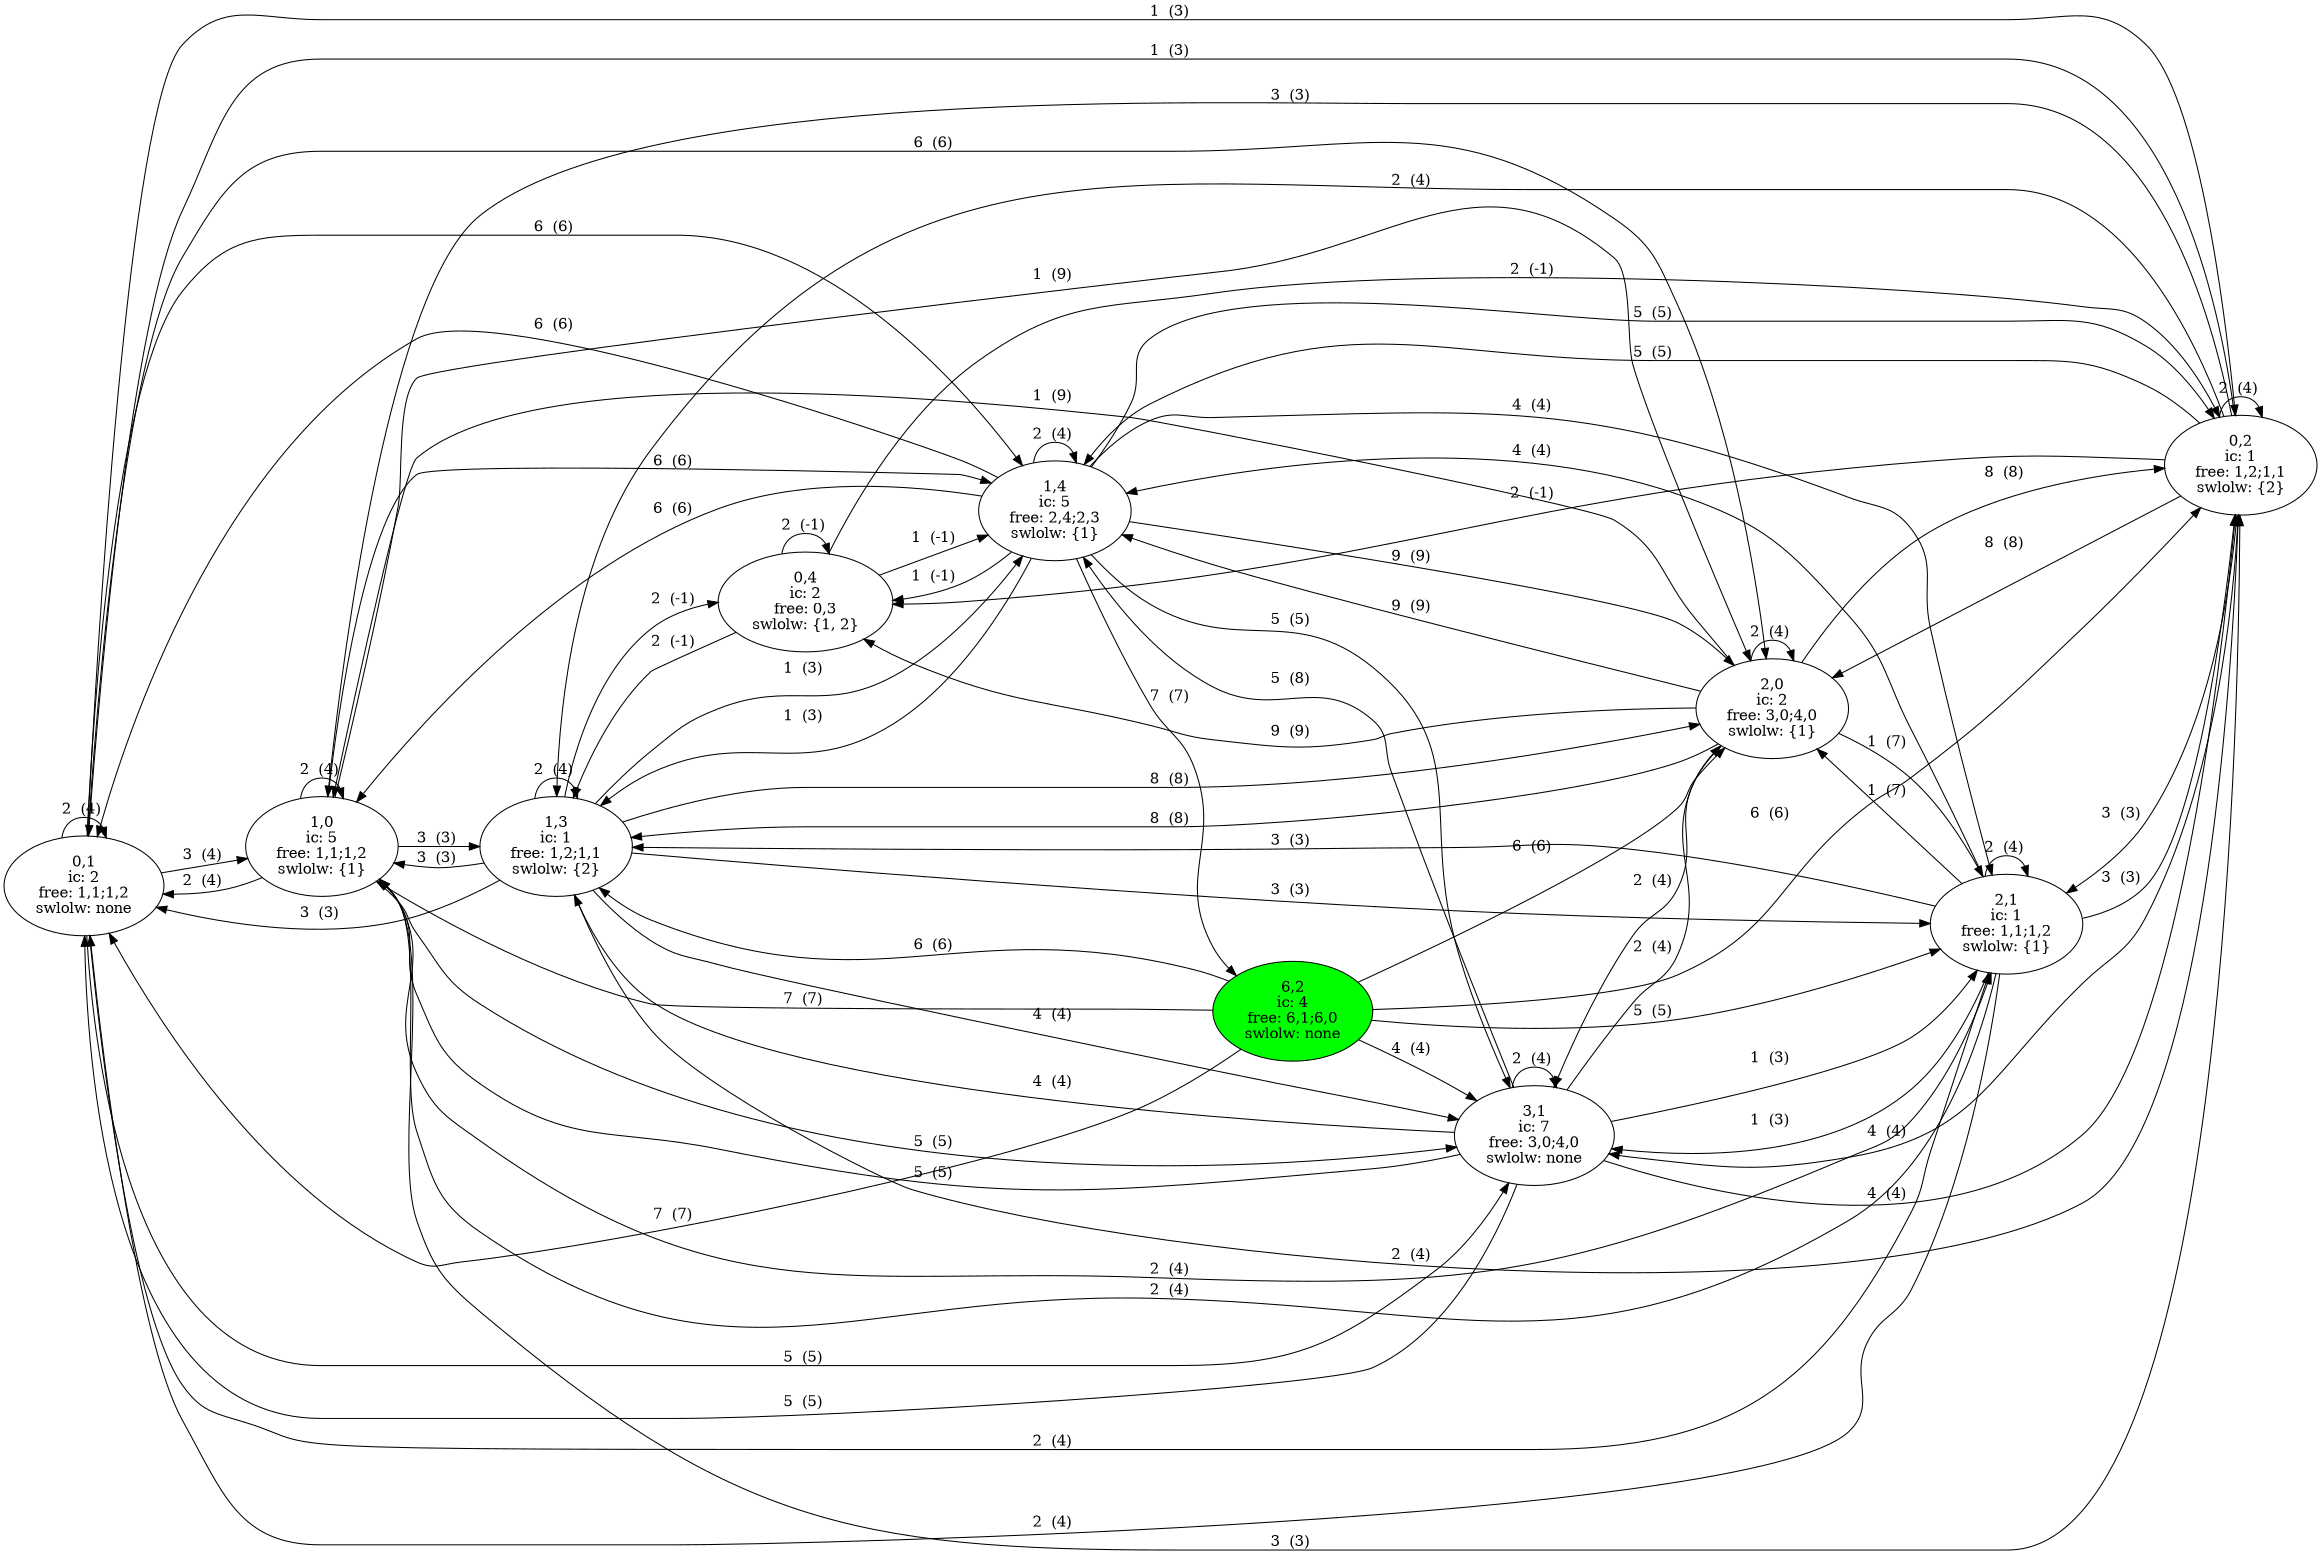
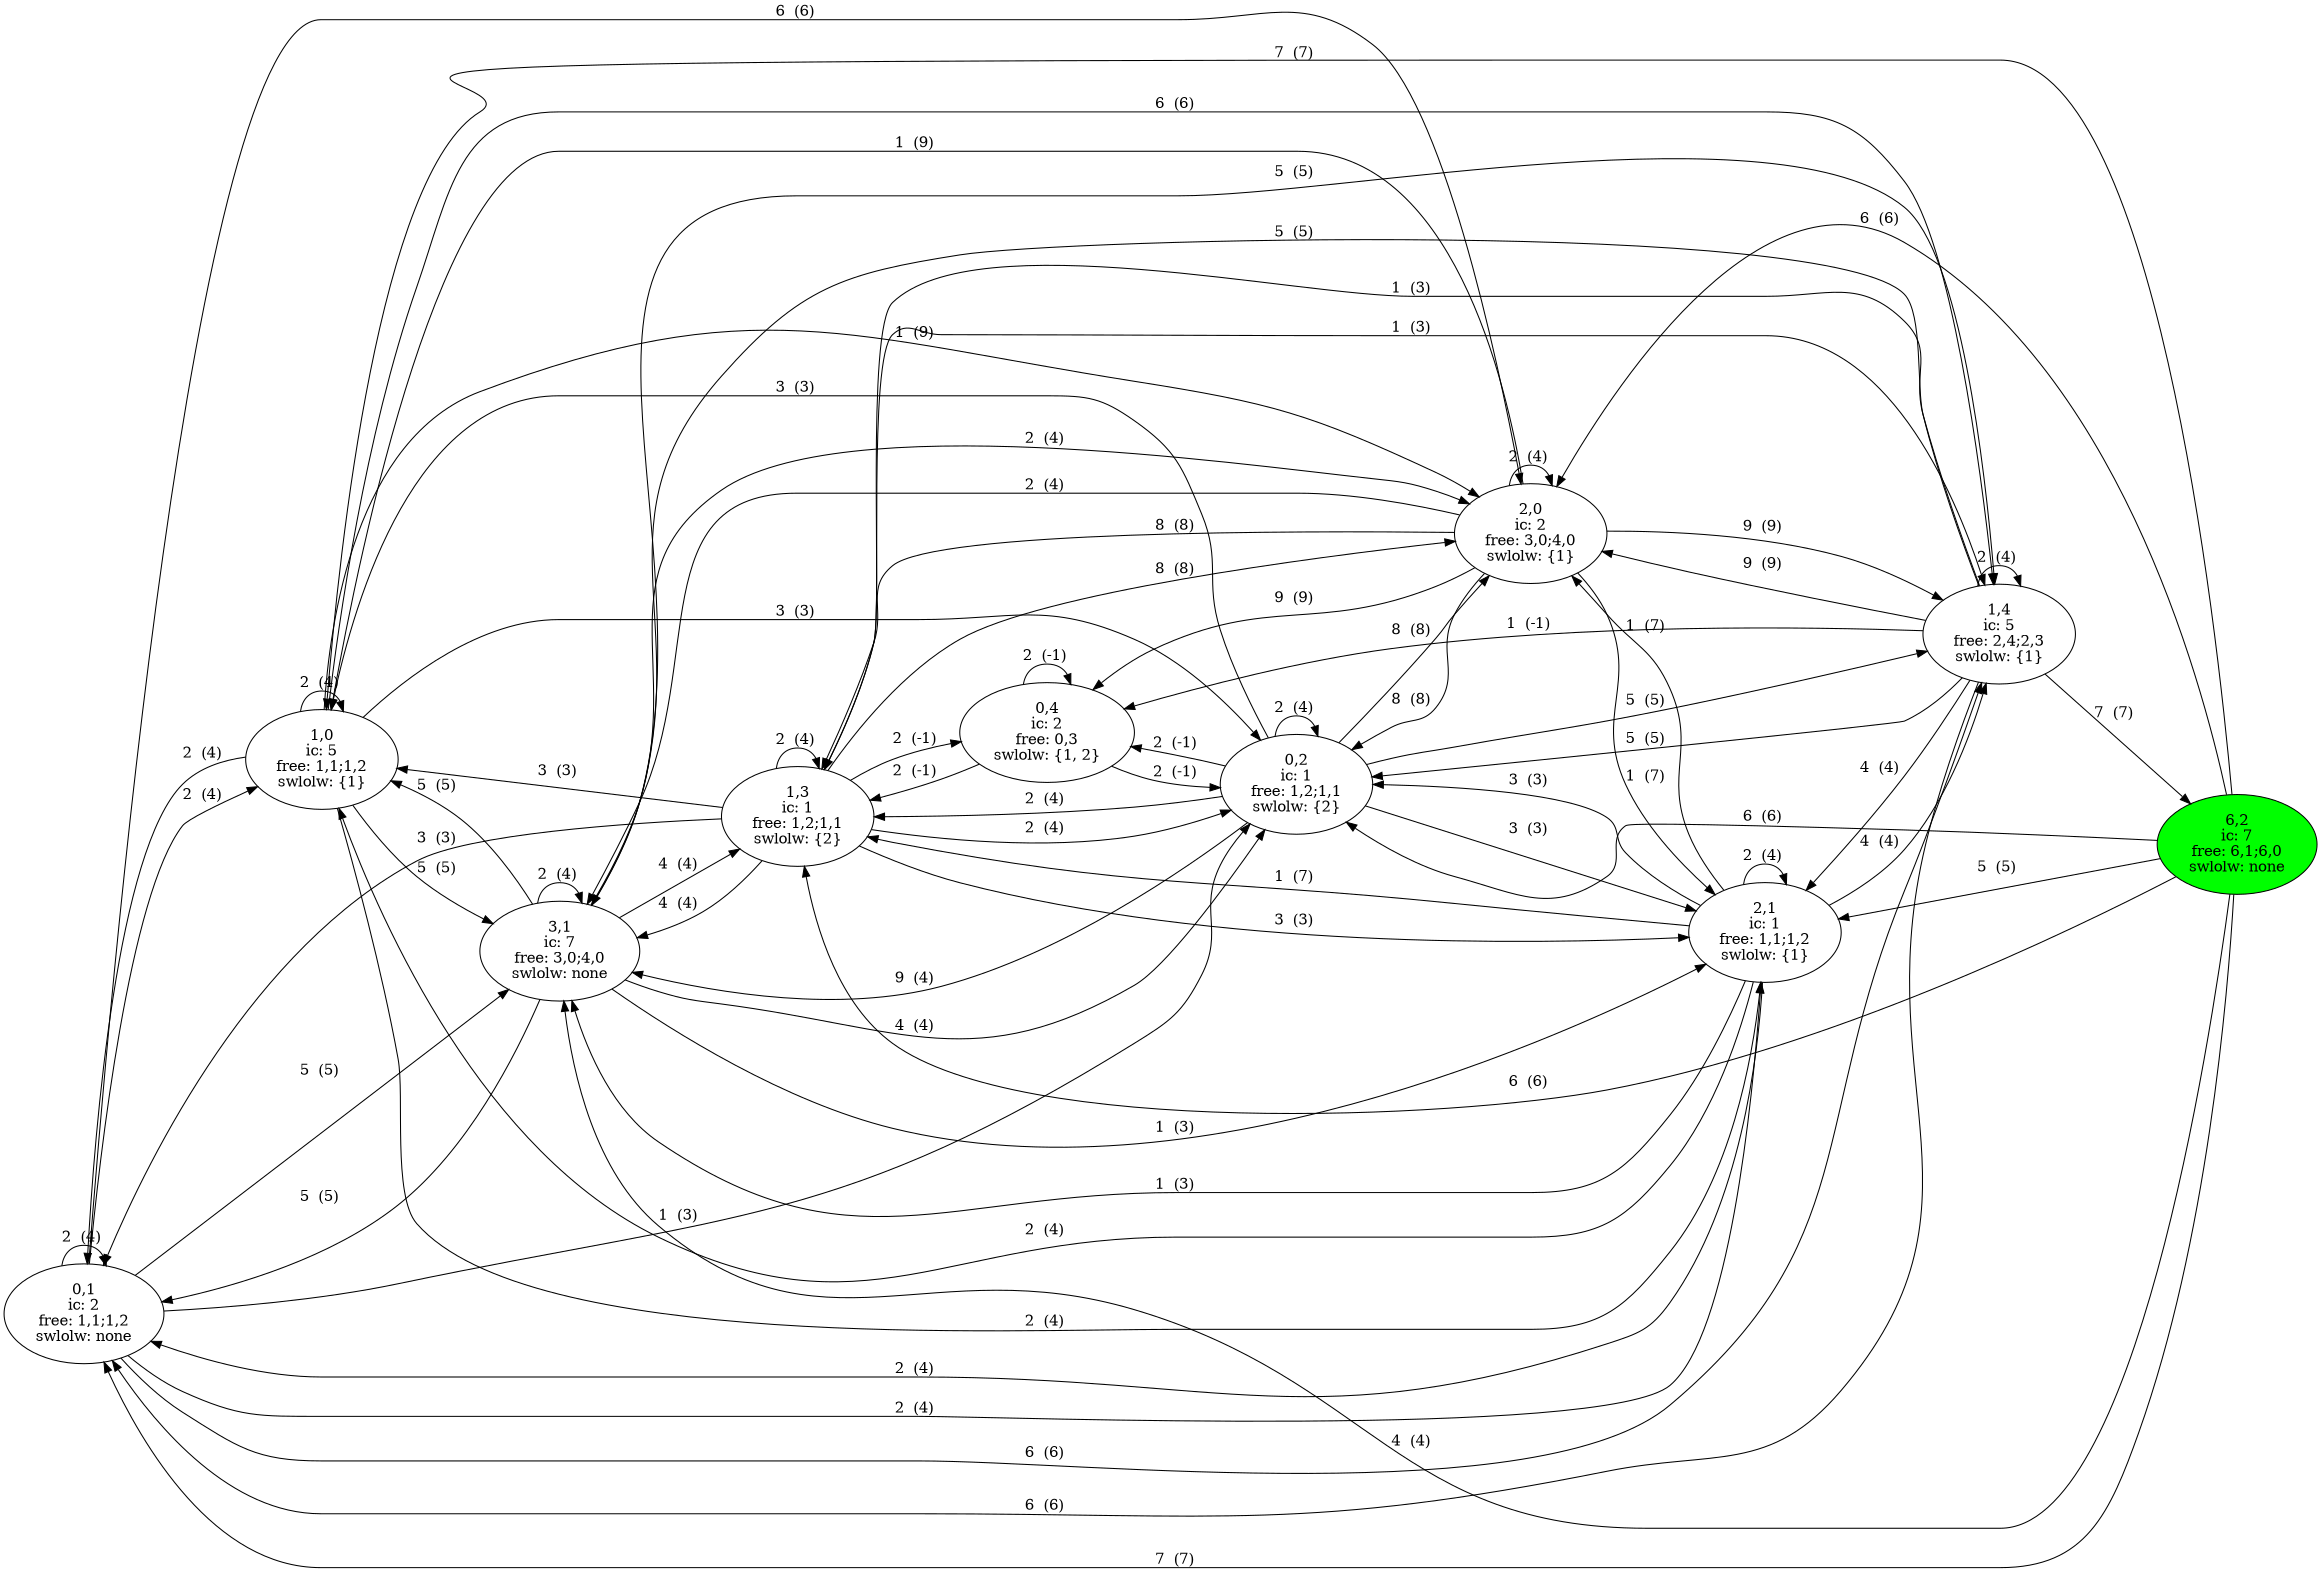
(970, 59) -> none
(632, 551) -> none
(929, 557) -> none
(1293, 679) -> (1296, 173)
(1293, 841) -> (1296, 877)
(434, 847) -> none
(205, 855) -> (205, 795)
(1293, 1011) -> (2237, 844)
(1889, 1132) -> (917, 979)
